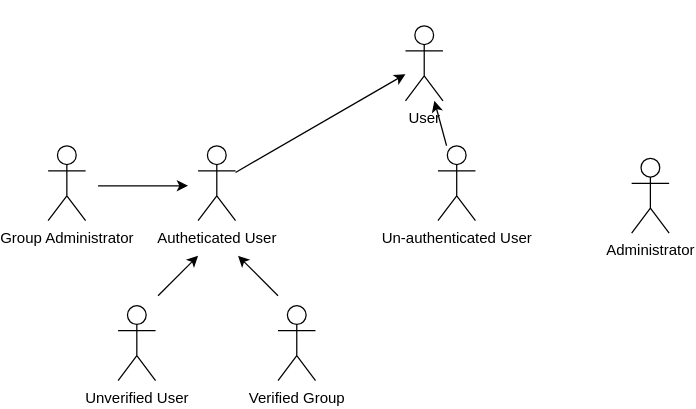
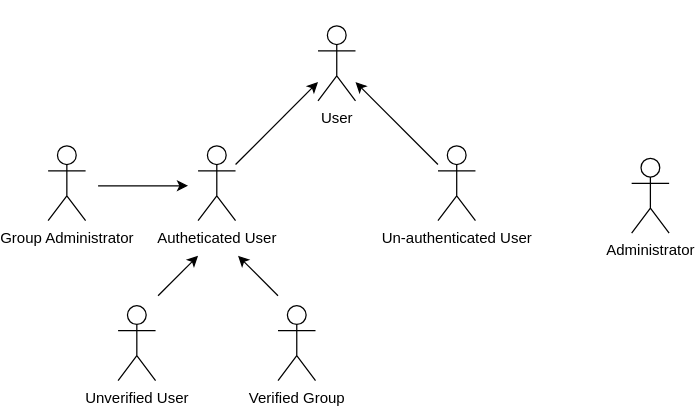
(424, 63) -> (337, 63)
